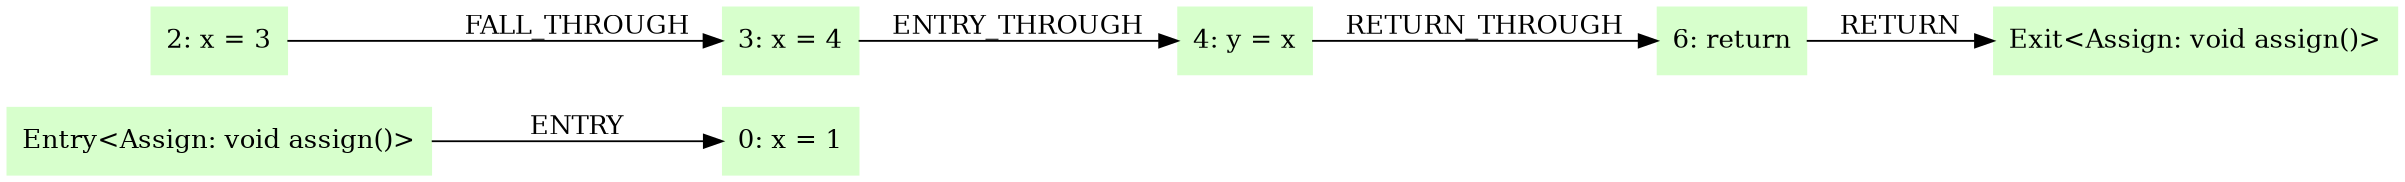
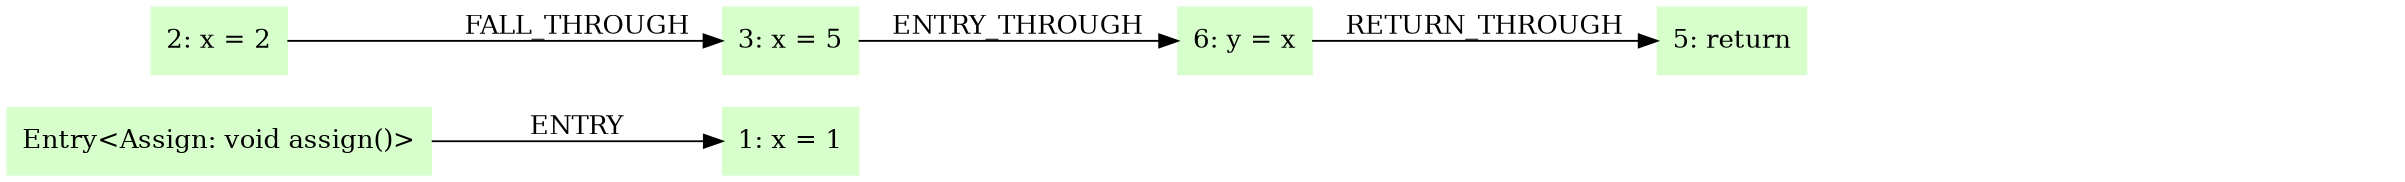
(219, 41) -> (219, 41)
(791, 41) -> (791, 41)
(1245, 41) -> (1245, 41)
(1732, 41) -> (1732, 41)
(2196, 41) -> none
(791, 141) -> (791, 141)
